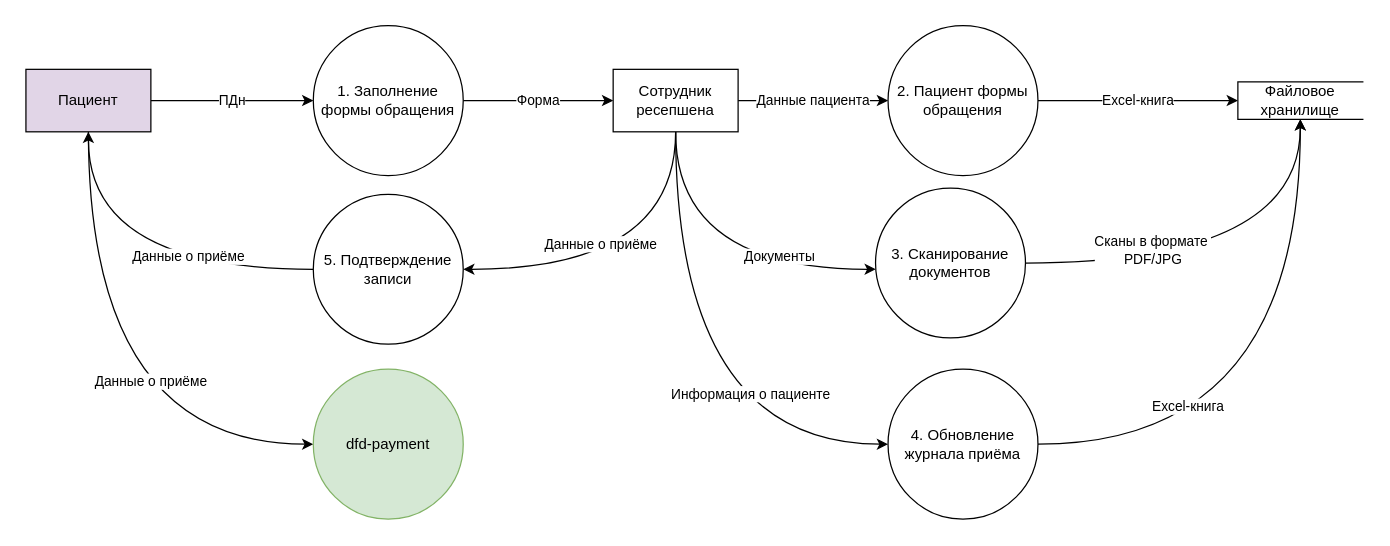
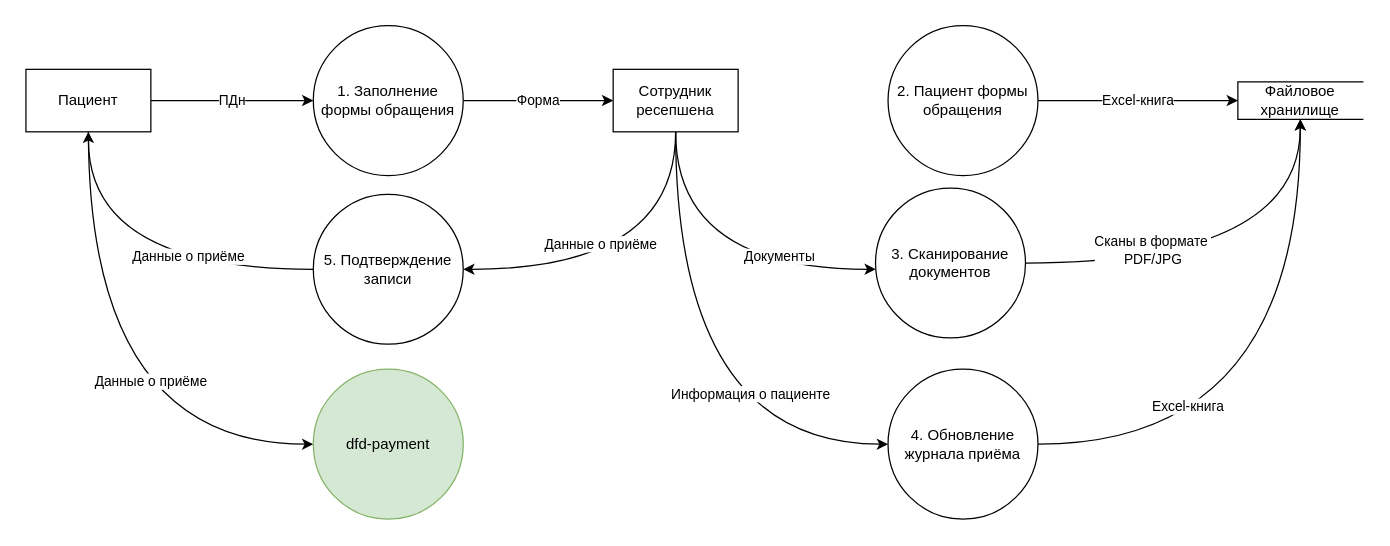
(88, 101) -> (88, 101)
(809, 101) -> none
